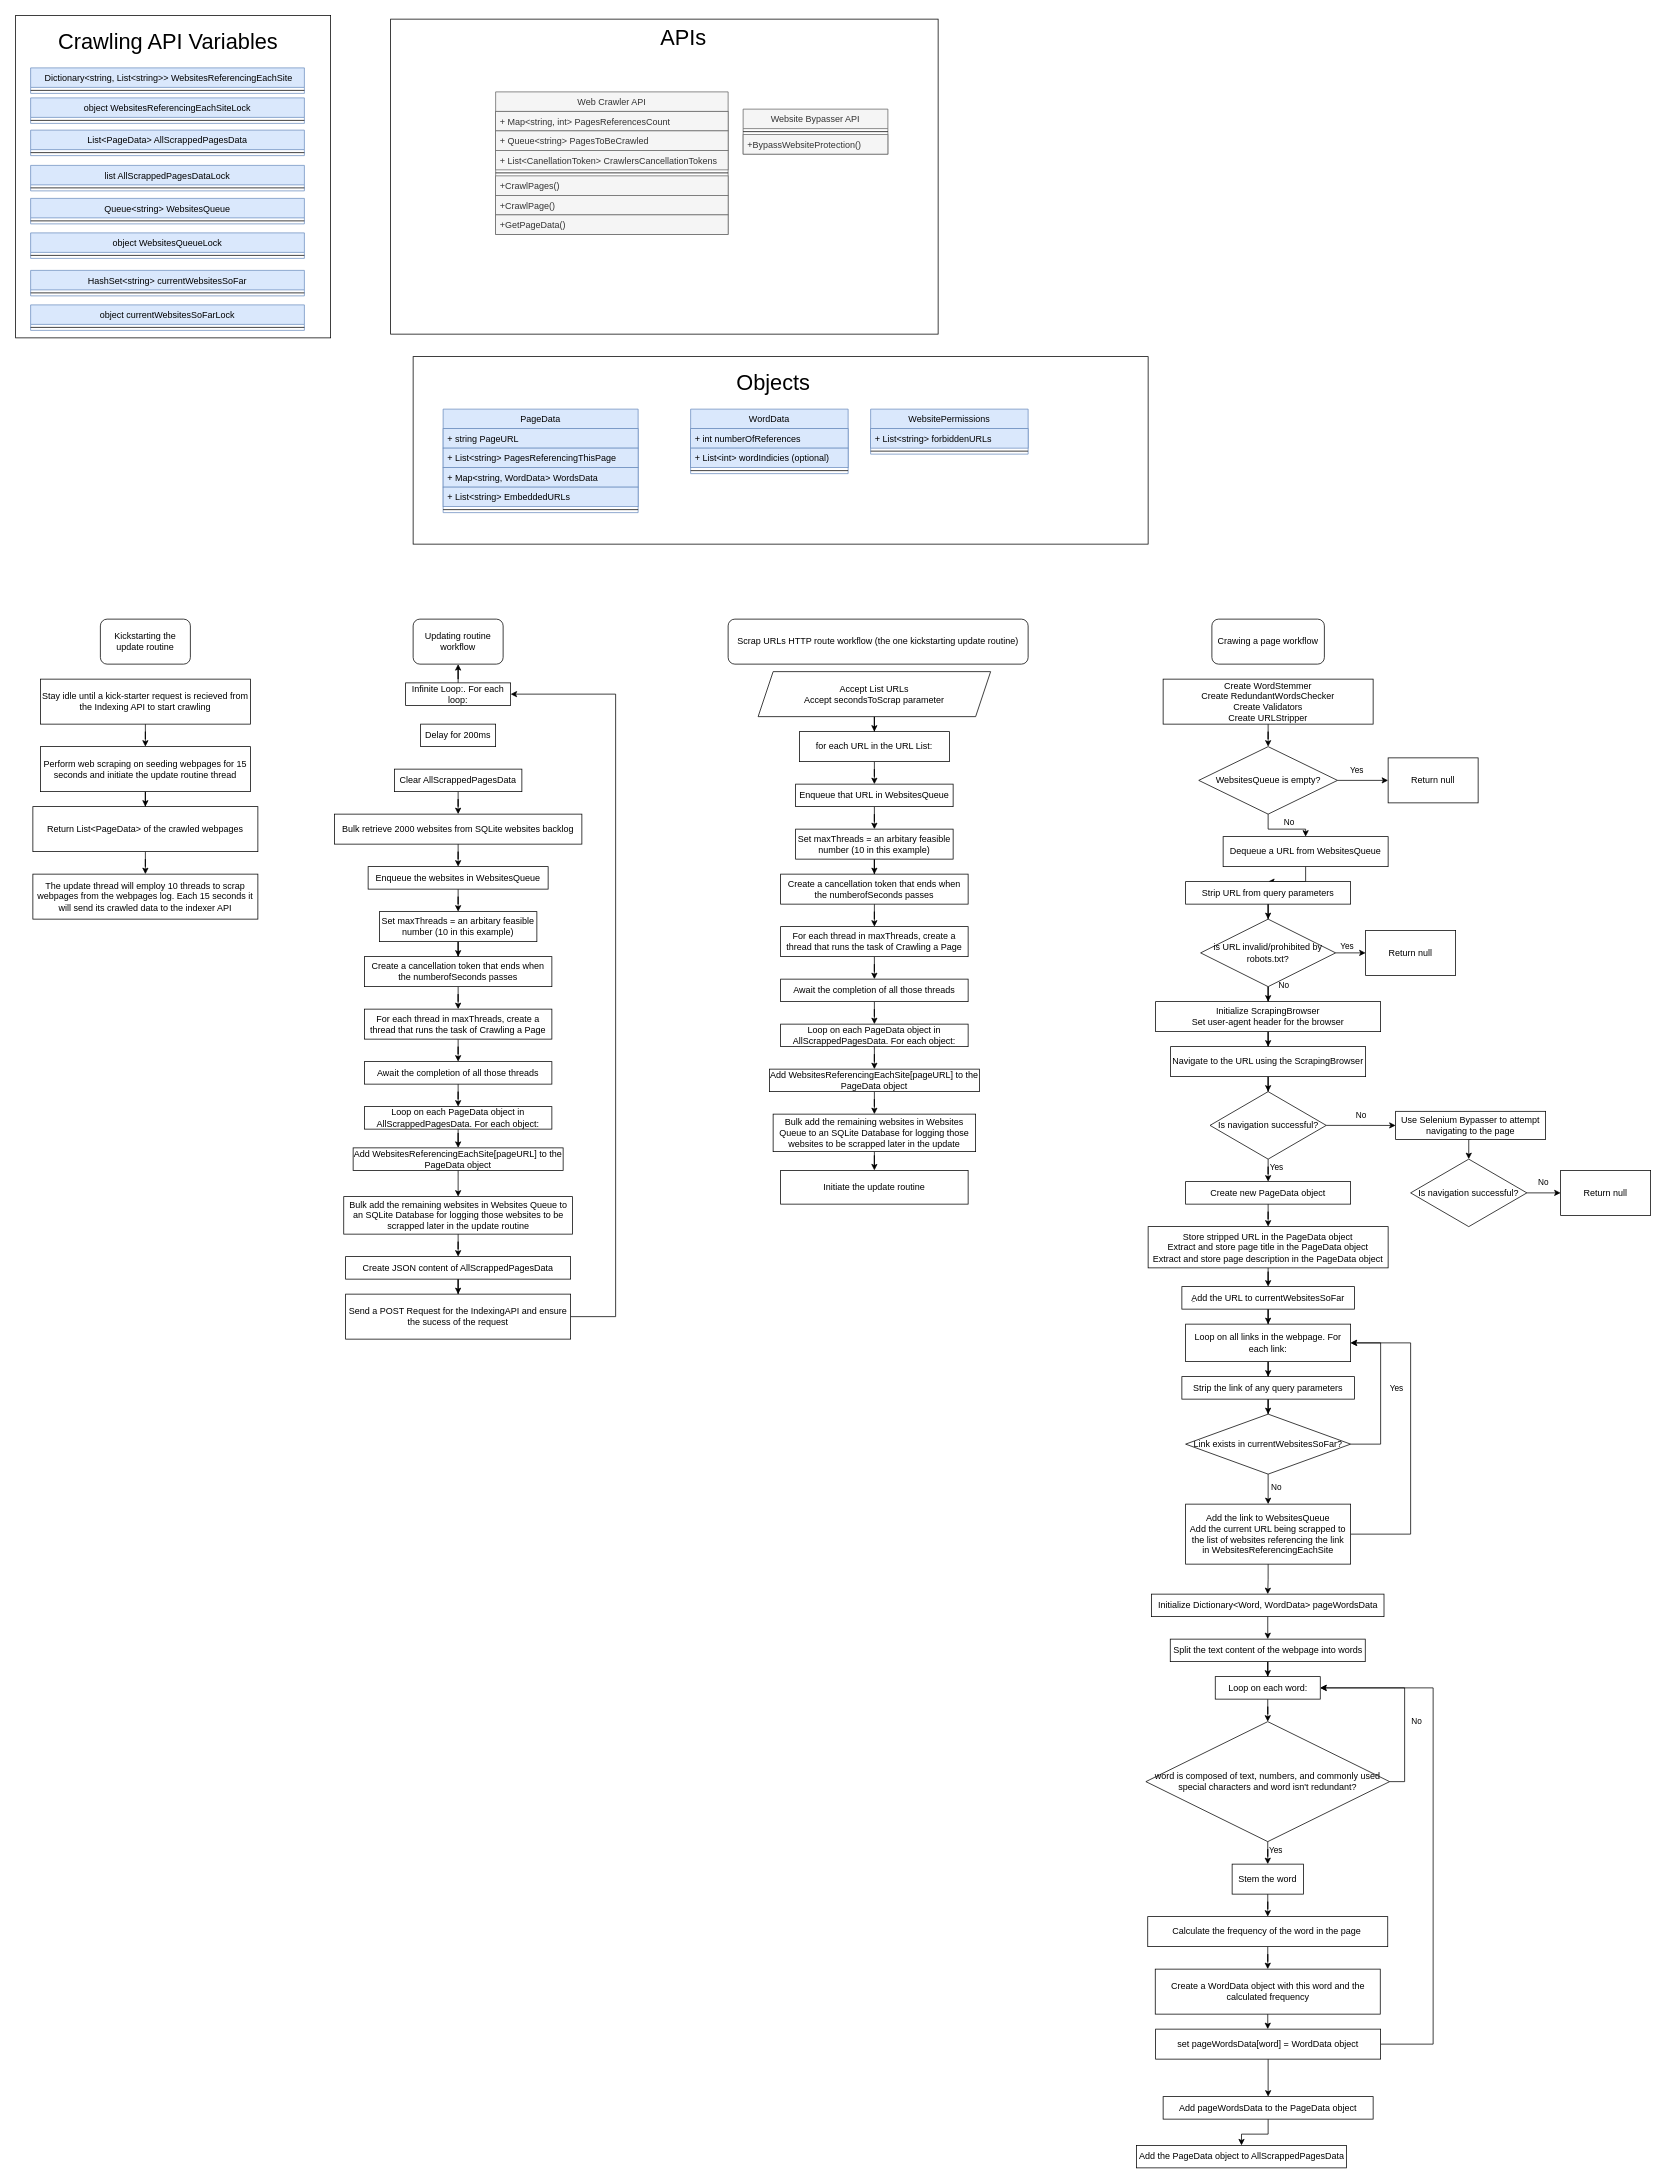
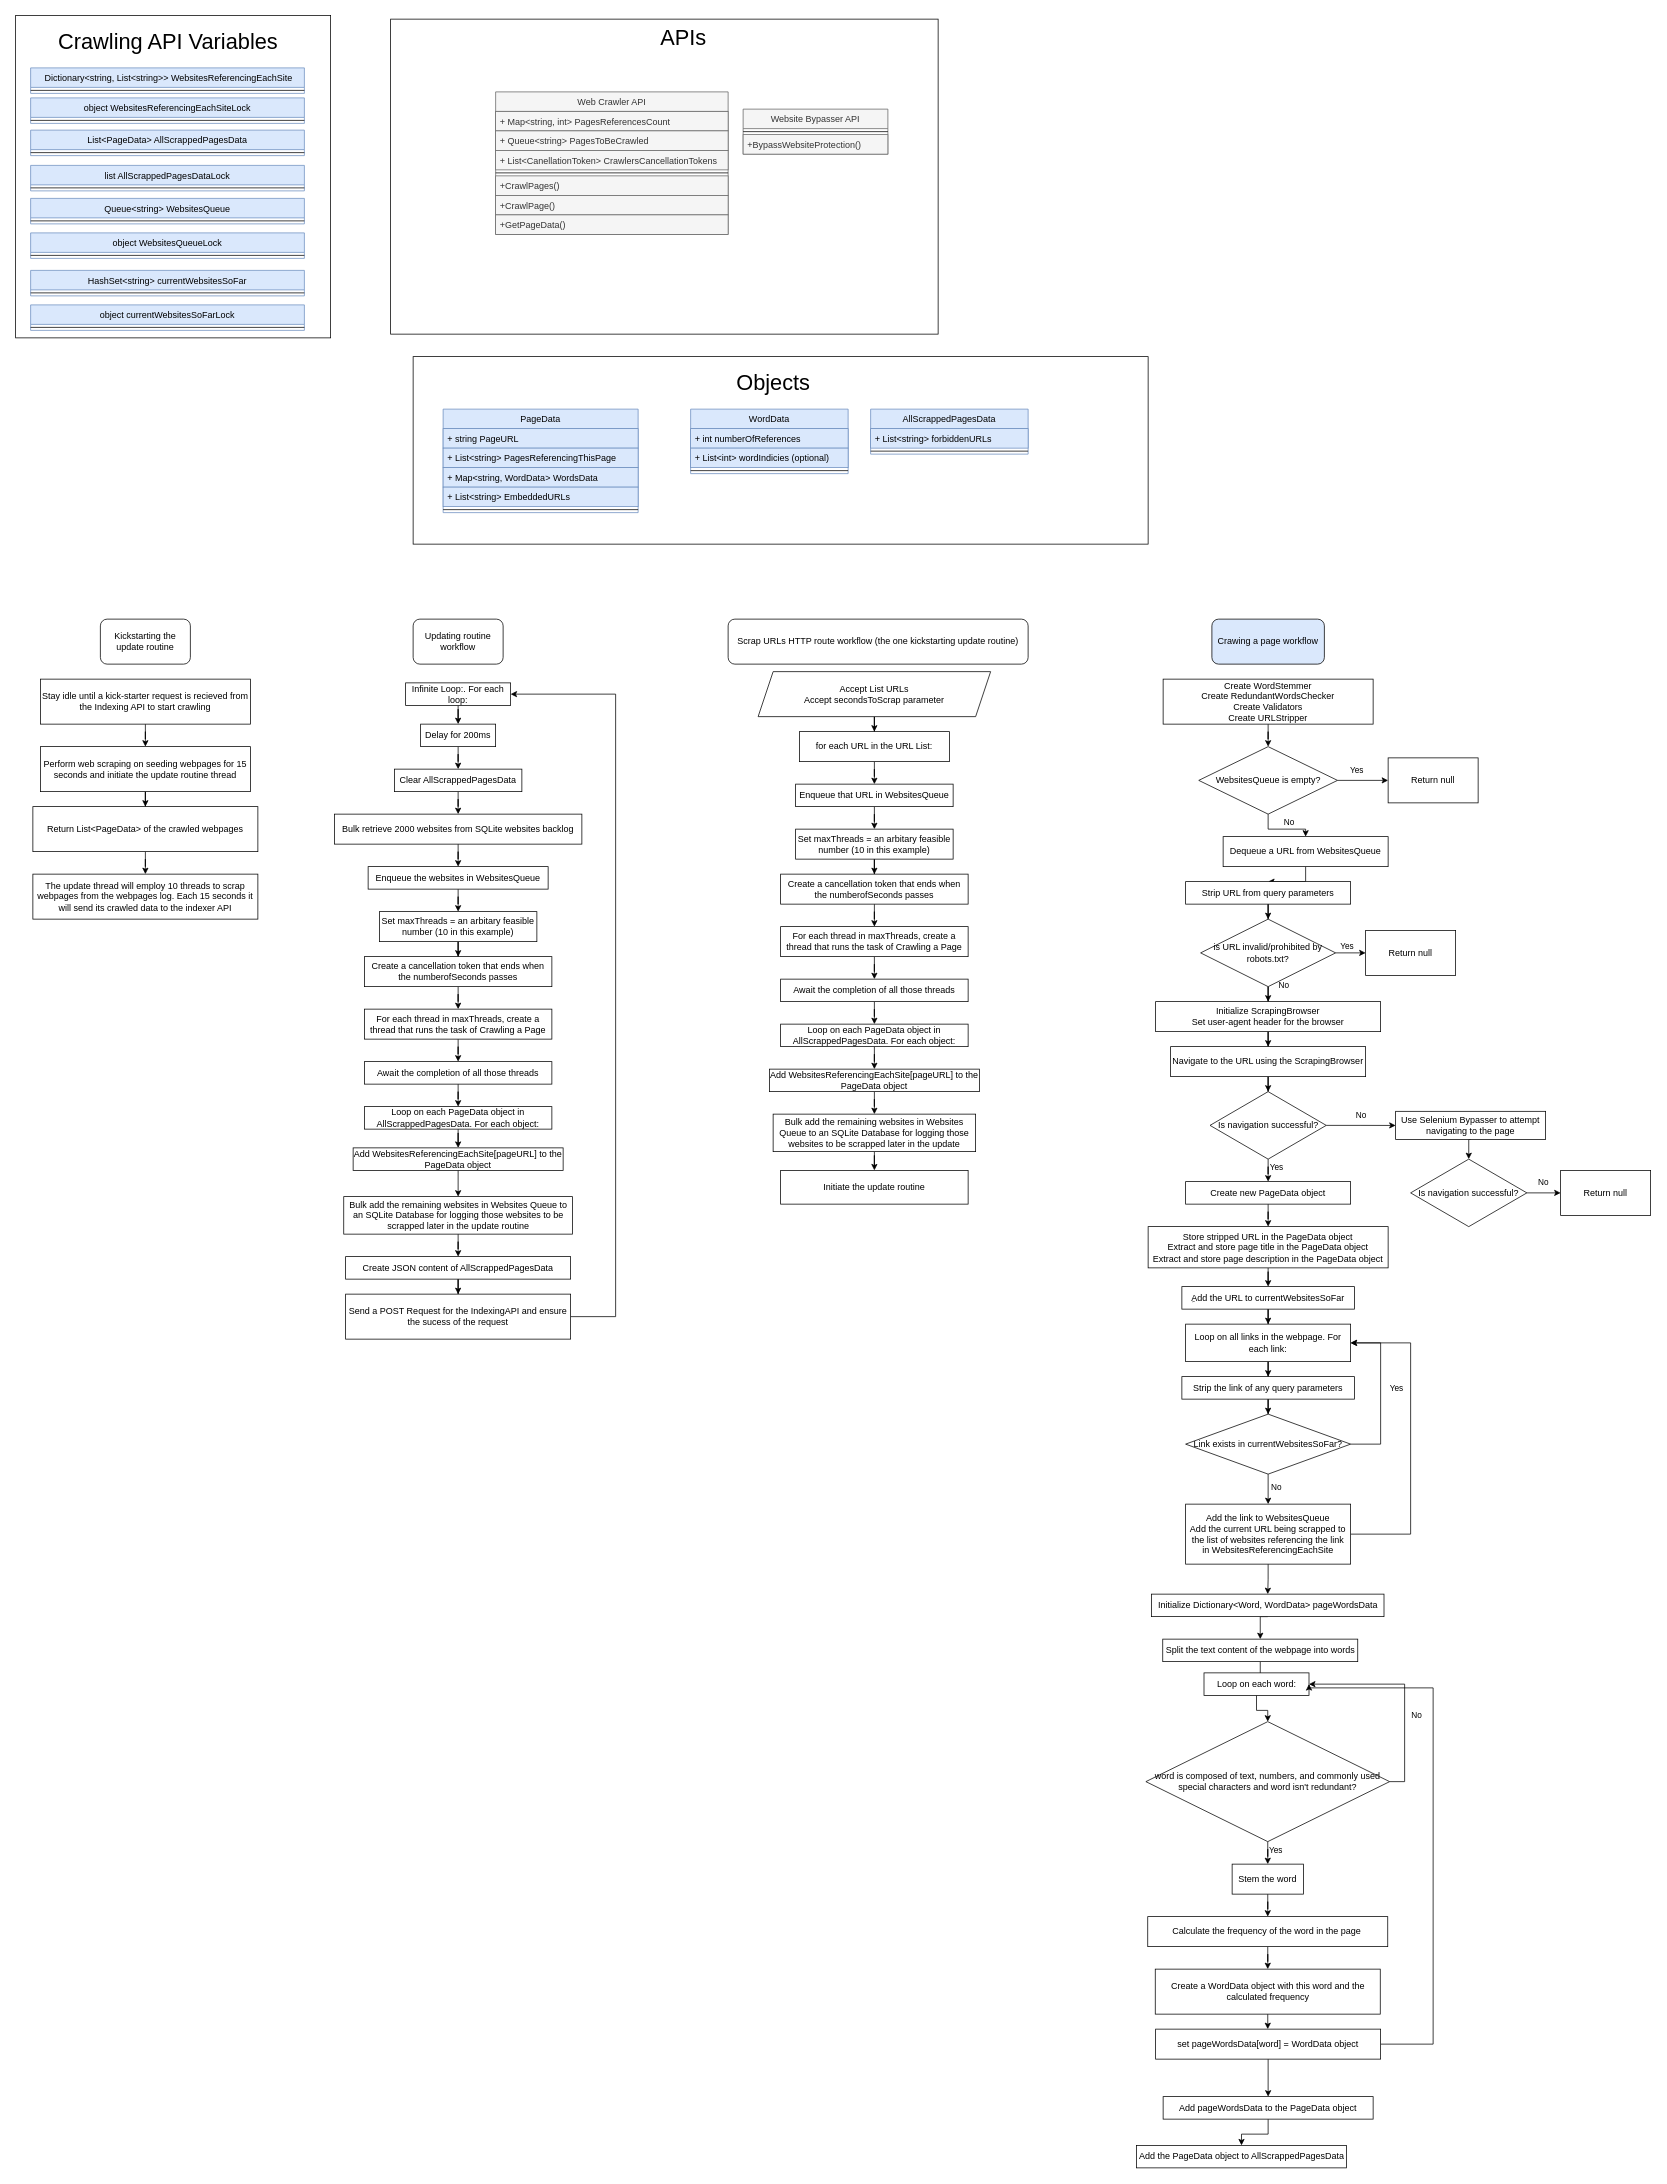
(949, 419) -> (949, 419)
(1268, 642) -> (1268, 642)
(458, 672) -> (458, 716)
none -> (458, 758)
(1268, 1650) -> (1260, 1650)
(1268, 1688) -> (1256, 1684)
